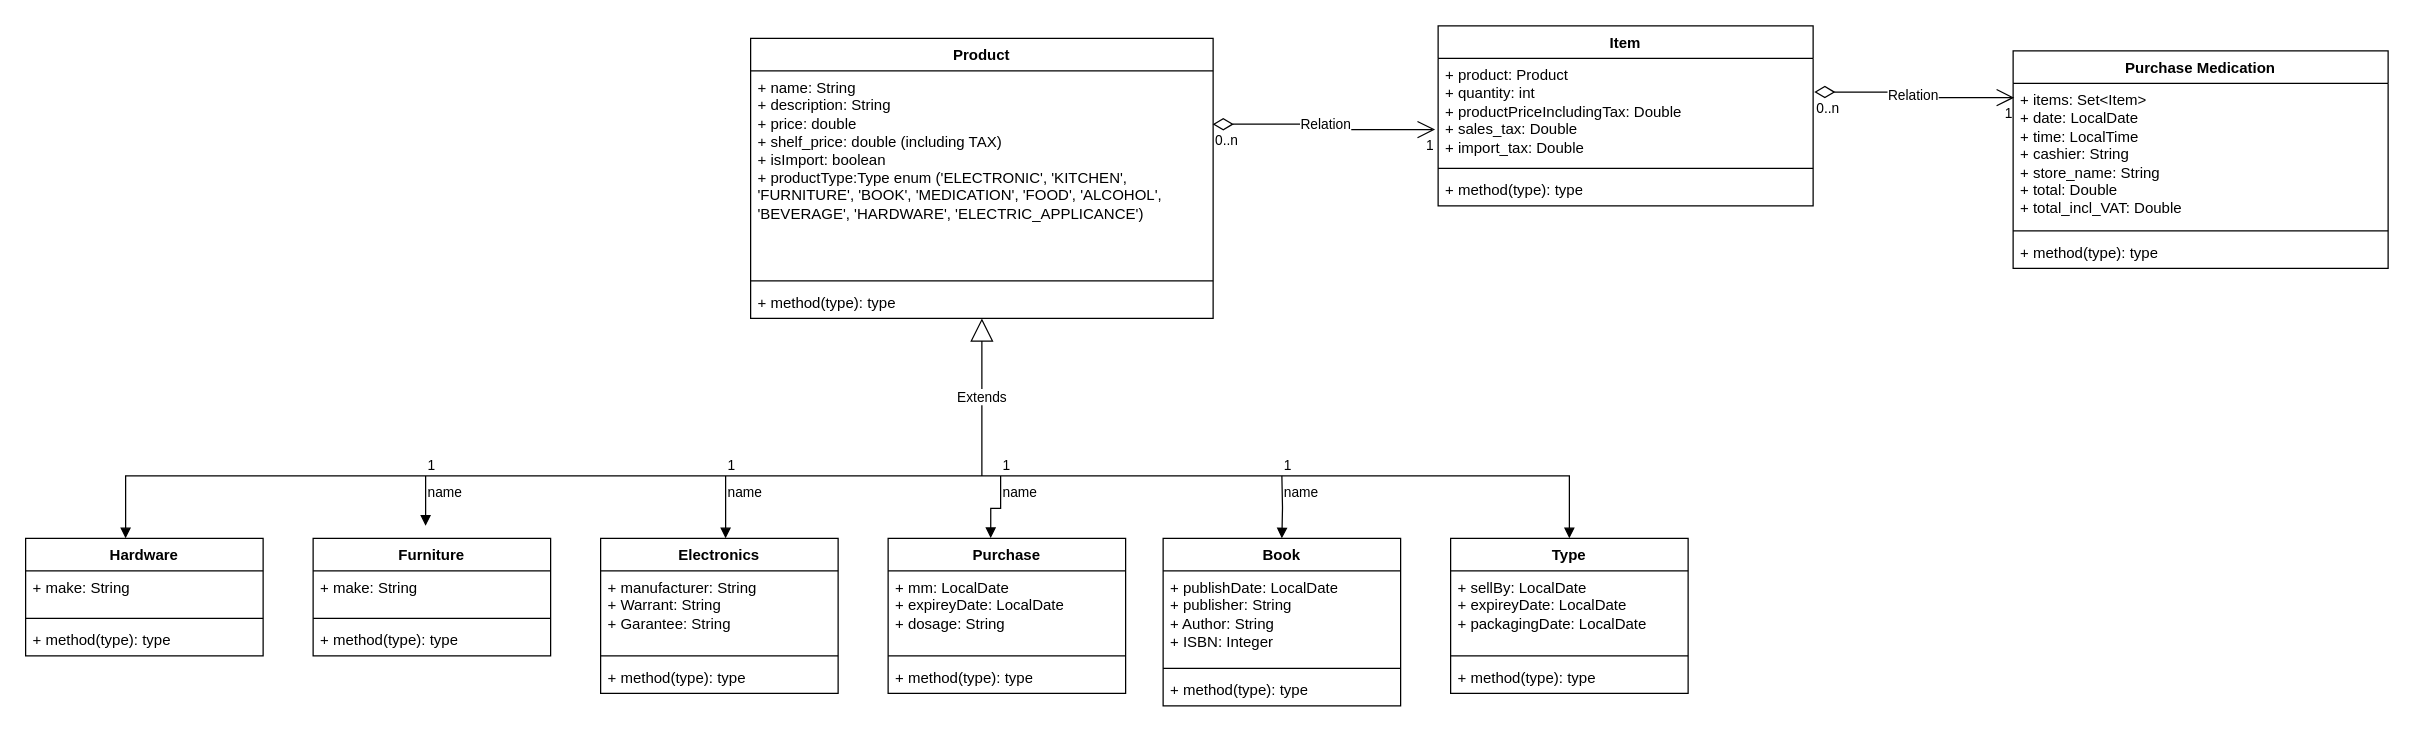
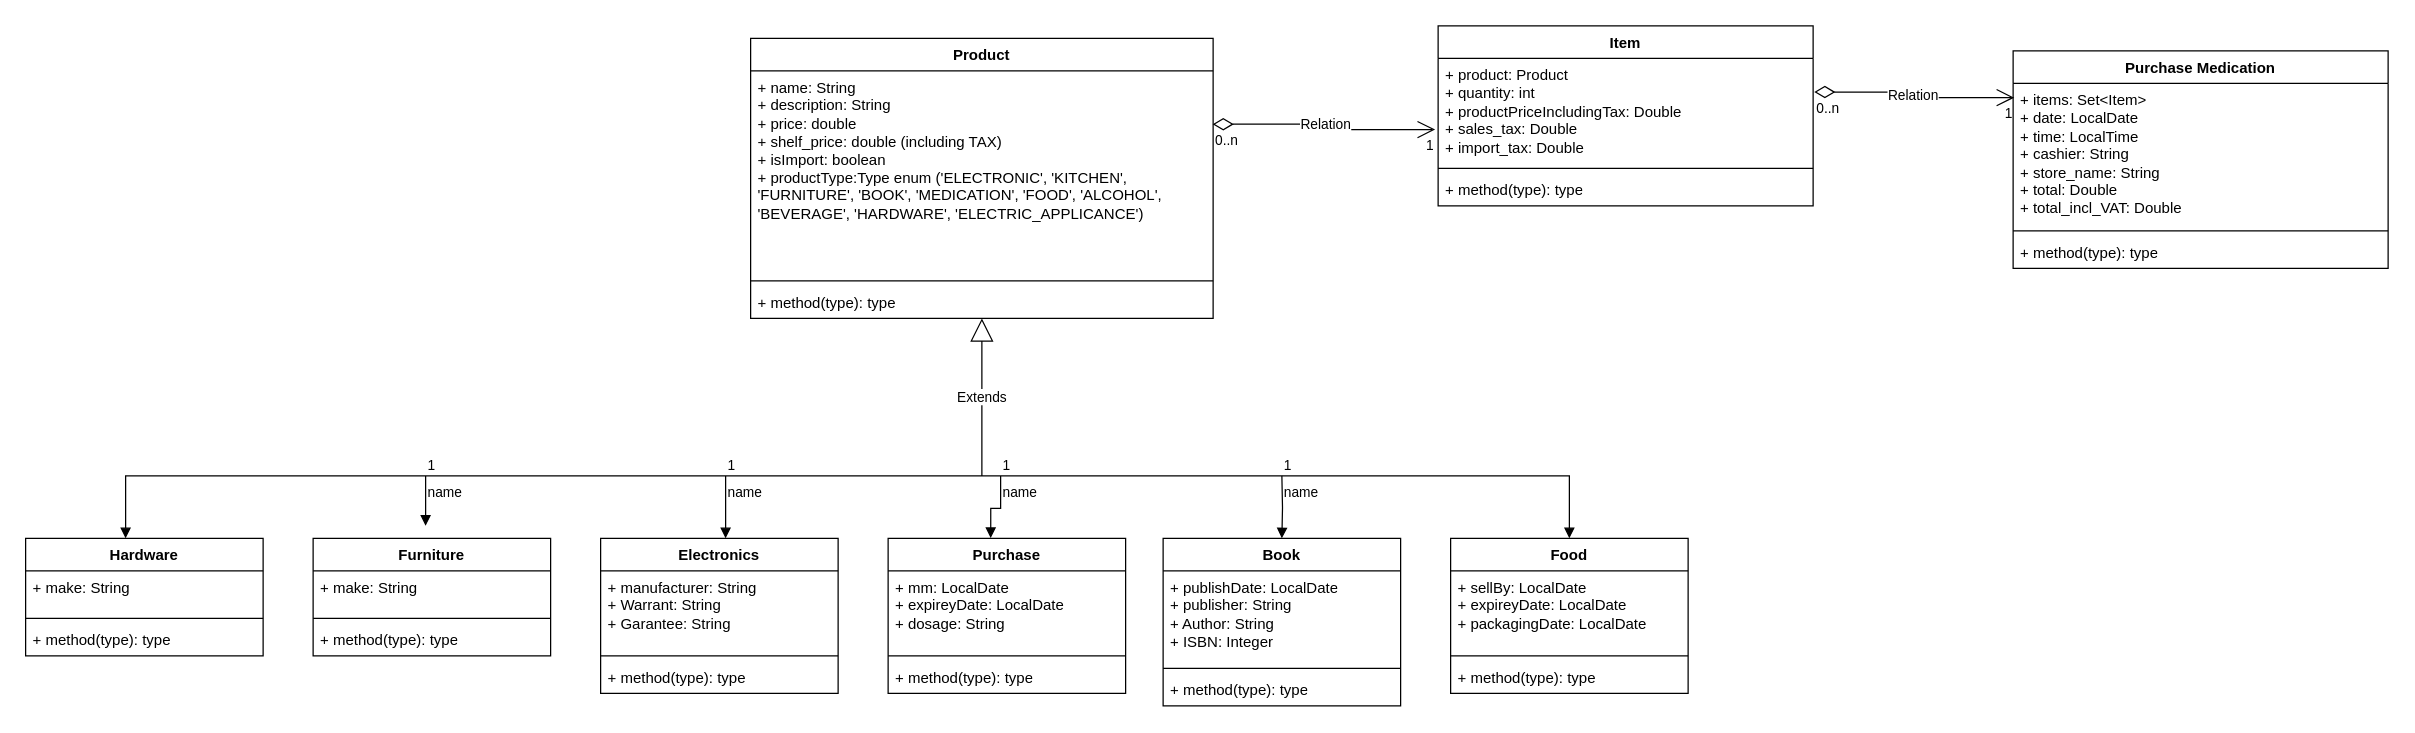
(1569, 556) -> (1569, 556)
